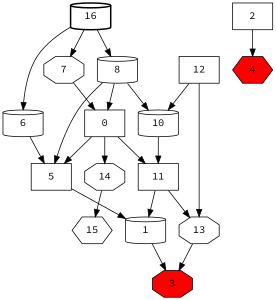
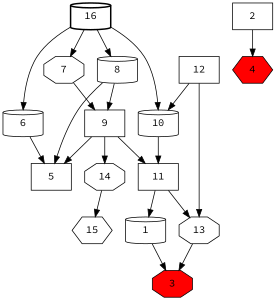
(136, 94) -> (145, 58)
(105, 123) -> (105, 123)
(94, 201) -> none
